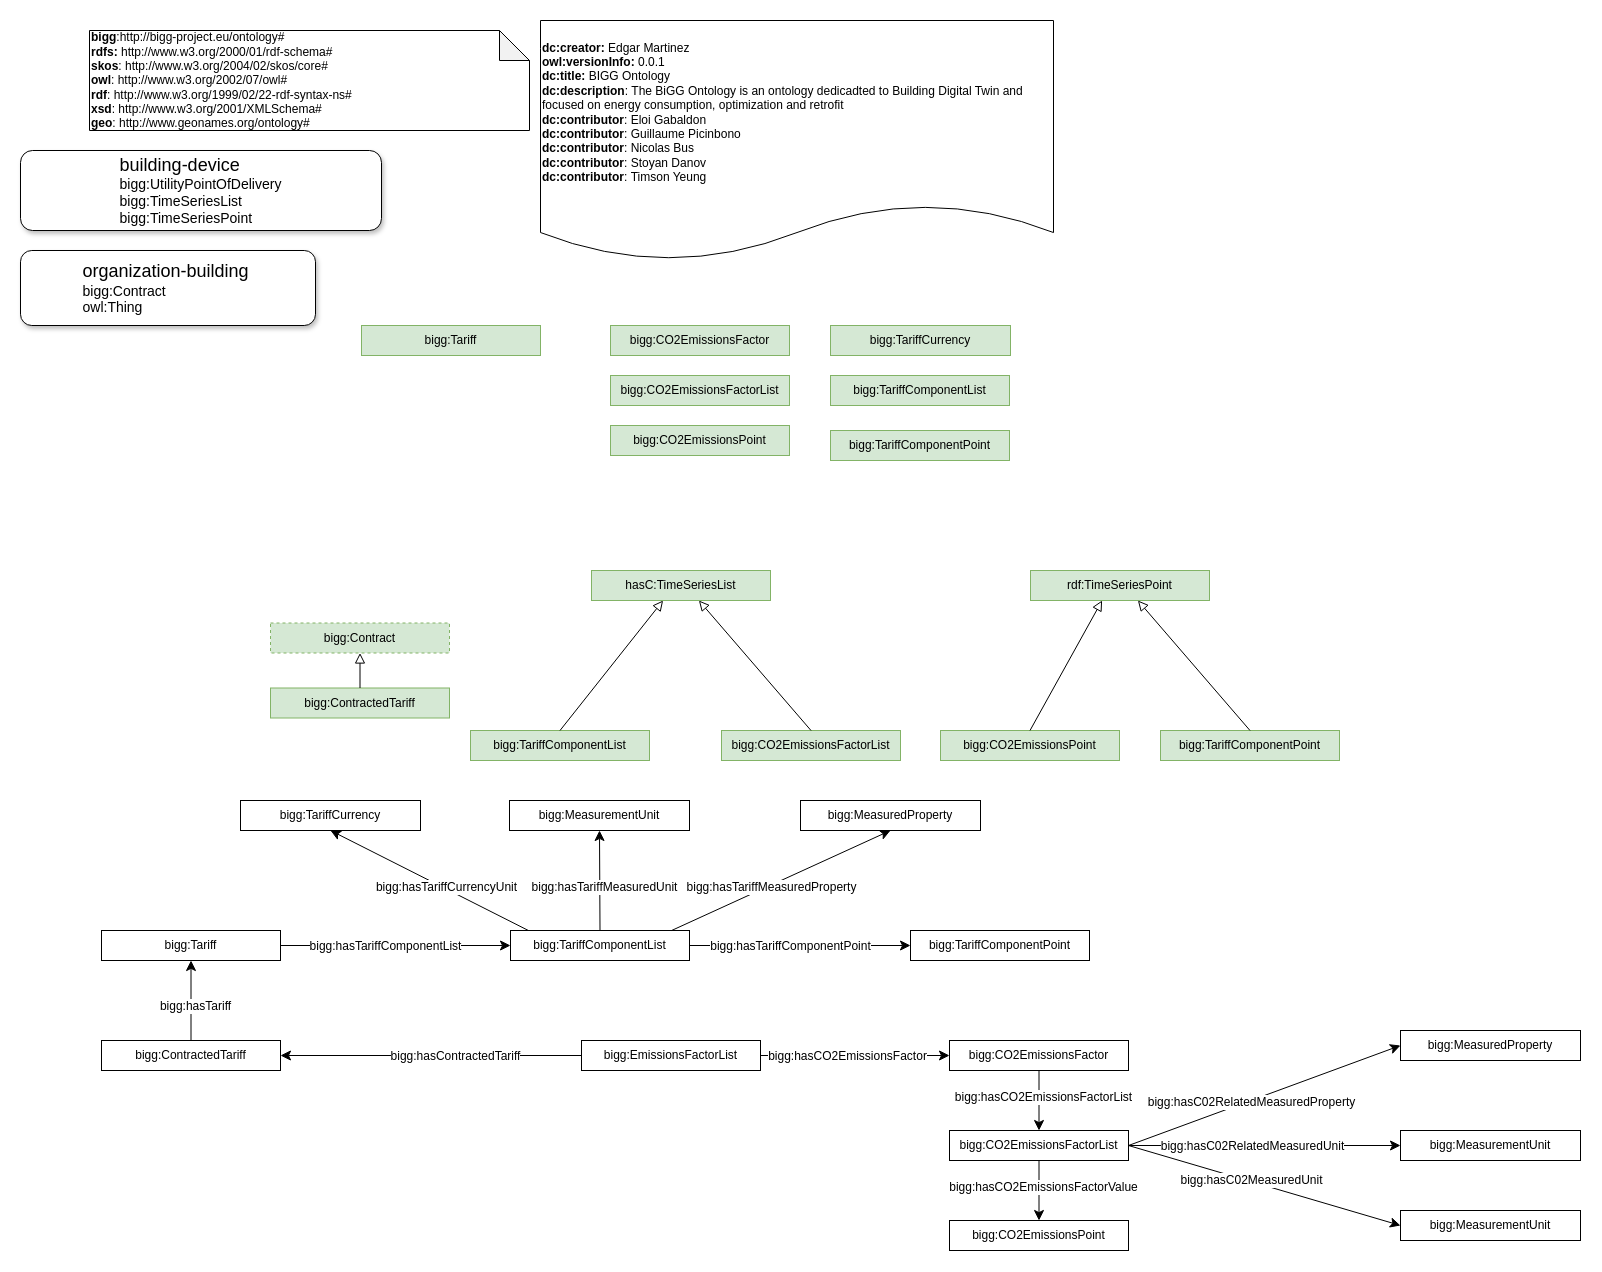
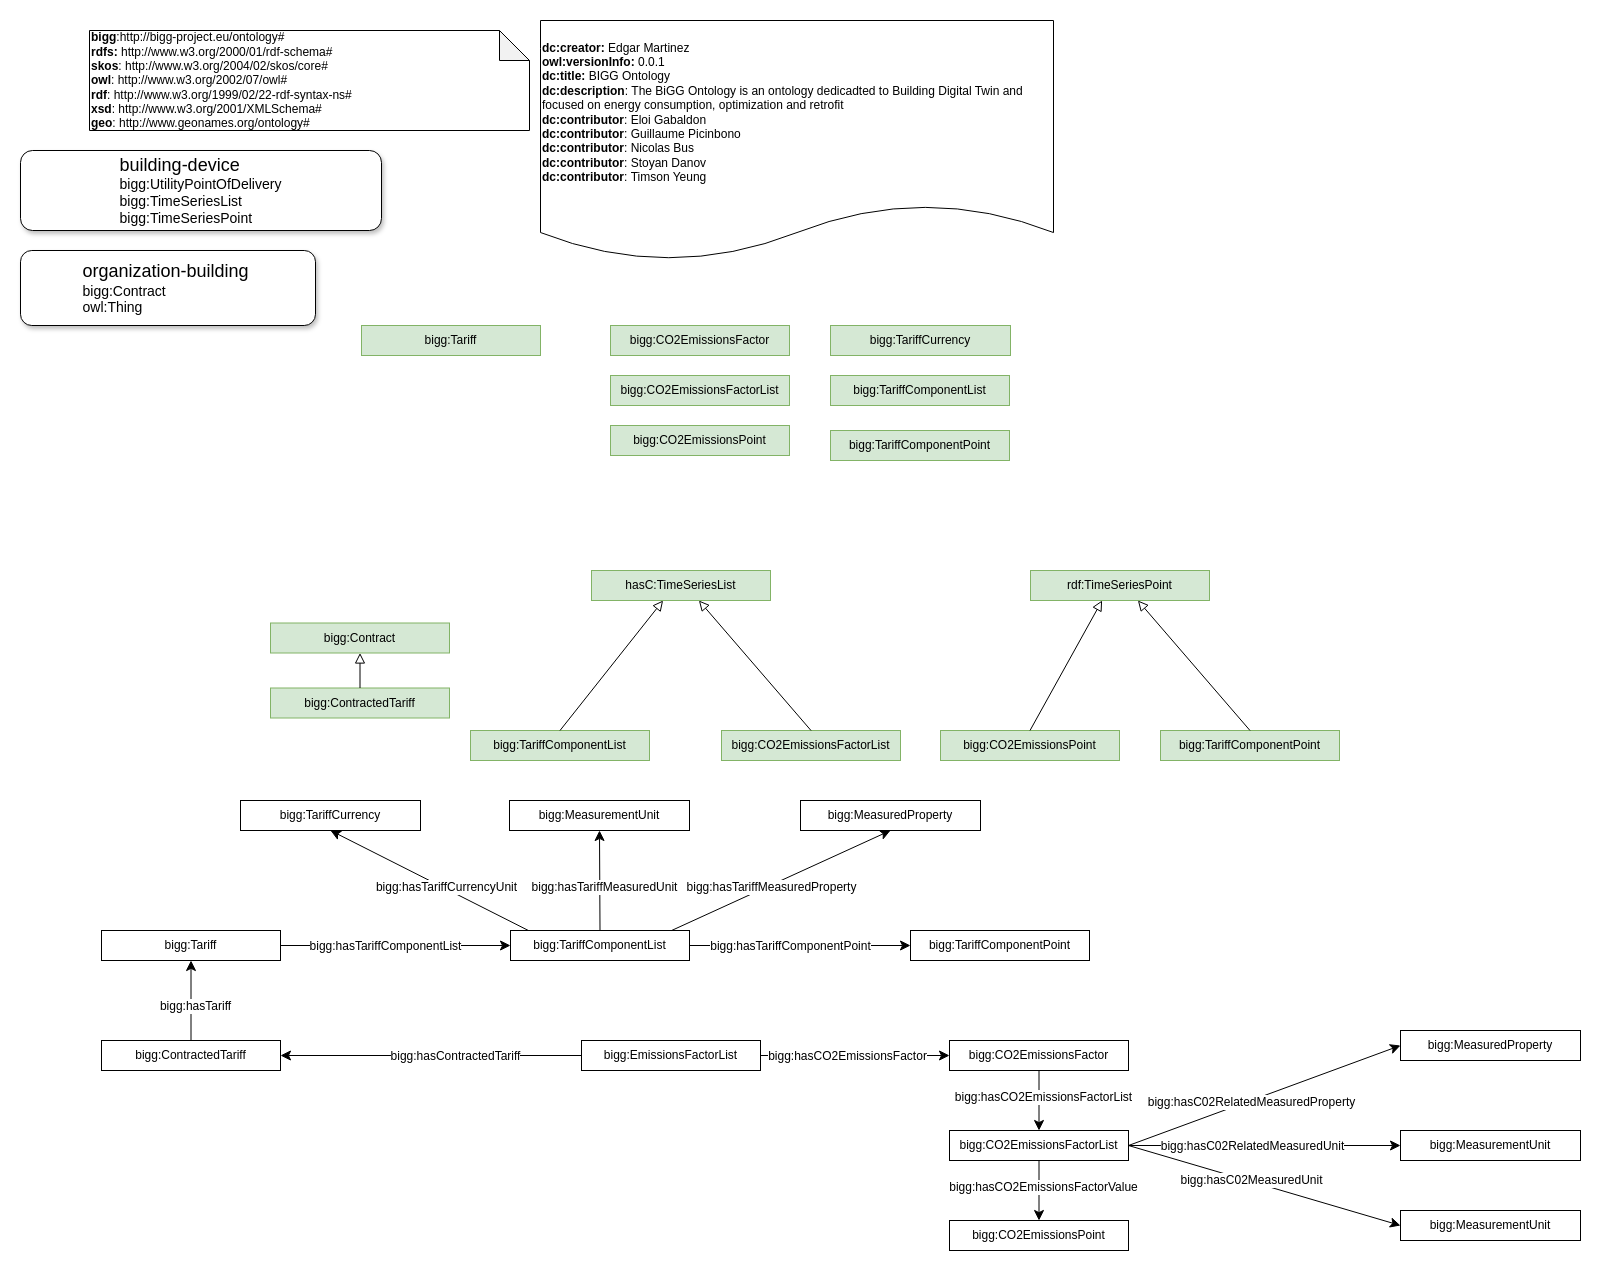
(360, 638) -> (360, 638)
